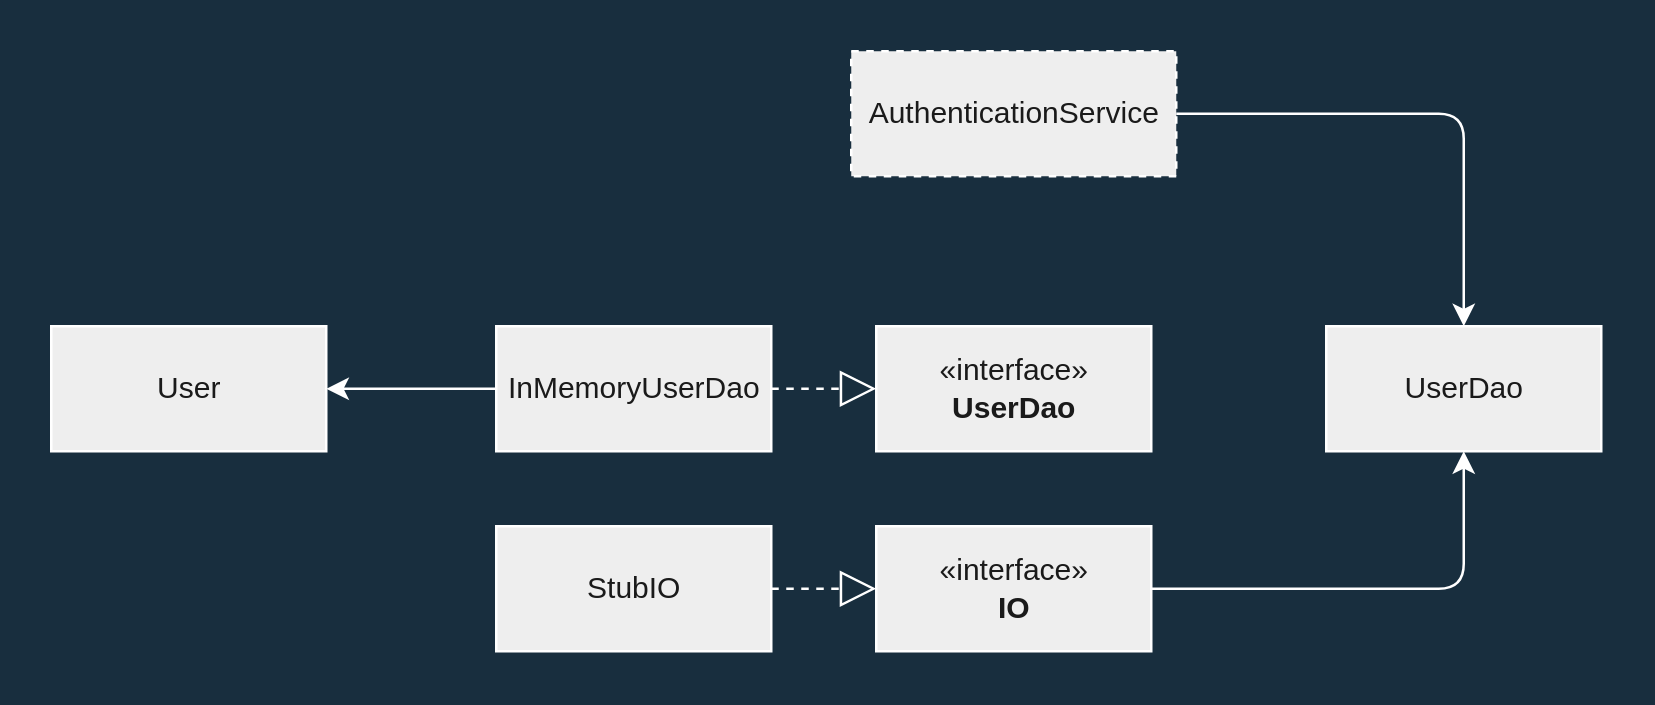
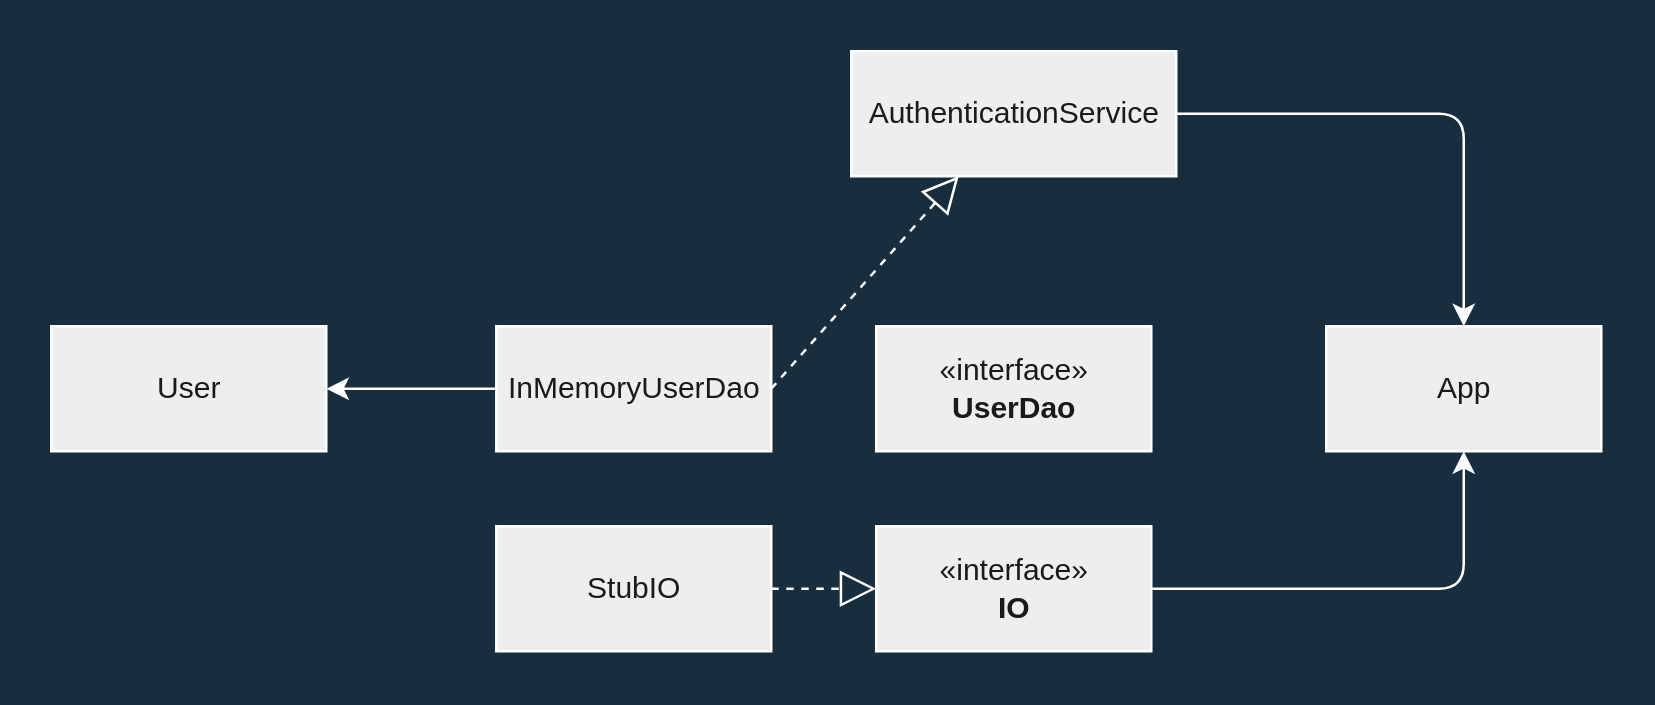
(1014, 114) -> (1014, 114)
(806, 389) -> (853, 296)
(1465, 389) -> (1465, 389)
